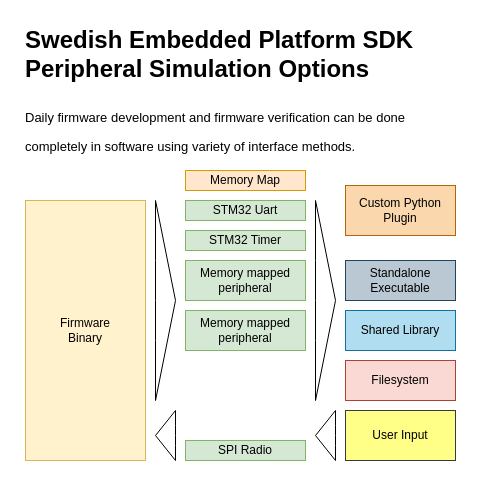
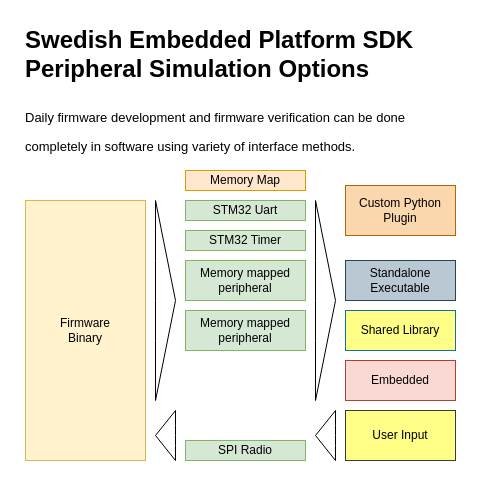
(401, 331) -> (401, 331)
(401, 381) -> (401, 381)
